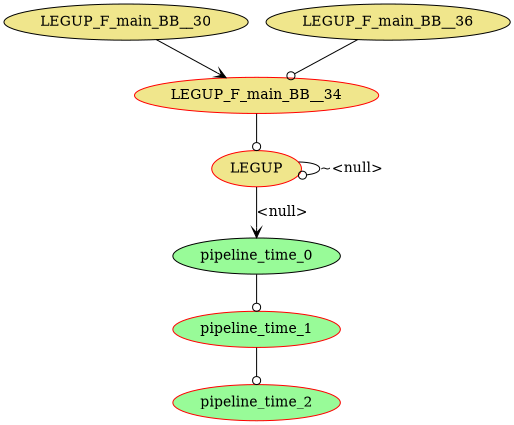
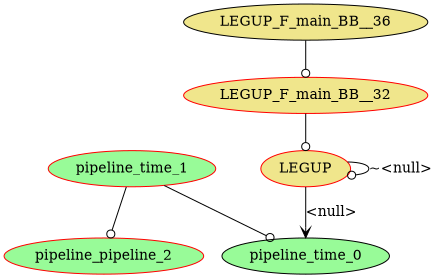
(126, 22) -> none
(257, 95) -> (306, 95)
(257, 289) -> (215, 211)
(257, 403) -> (104, 256)
